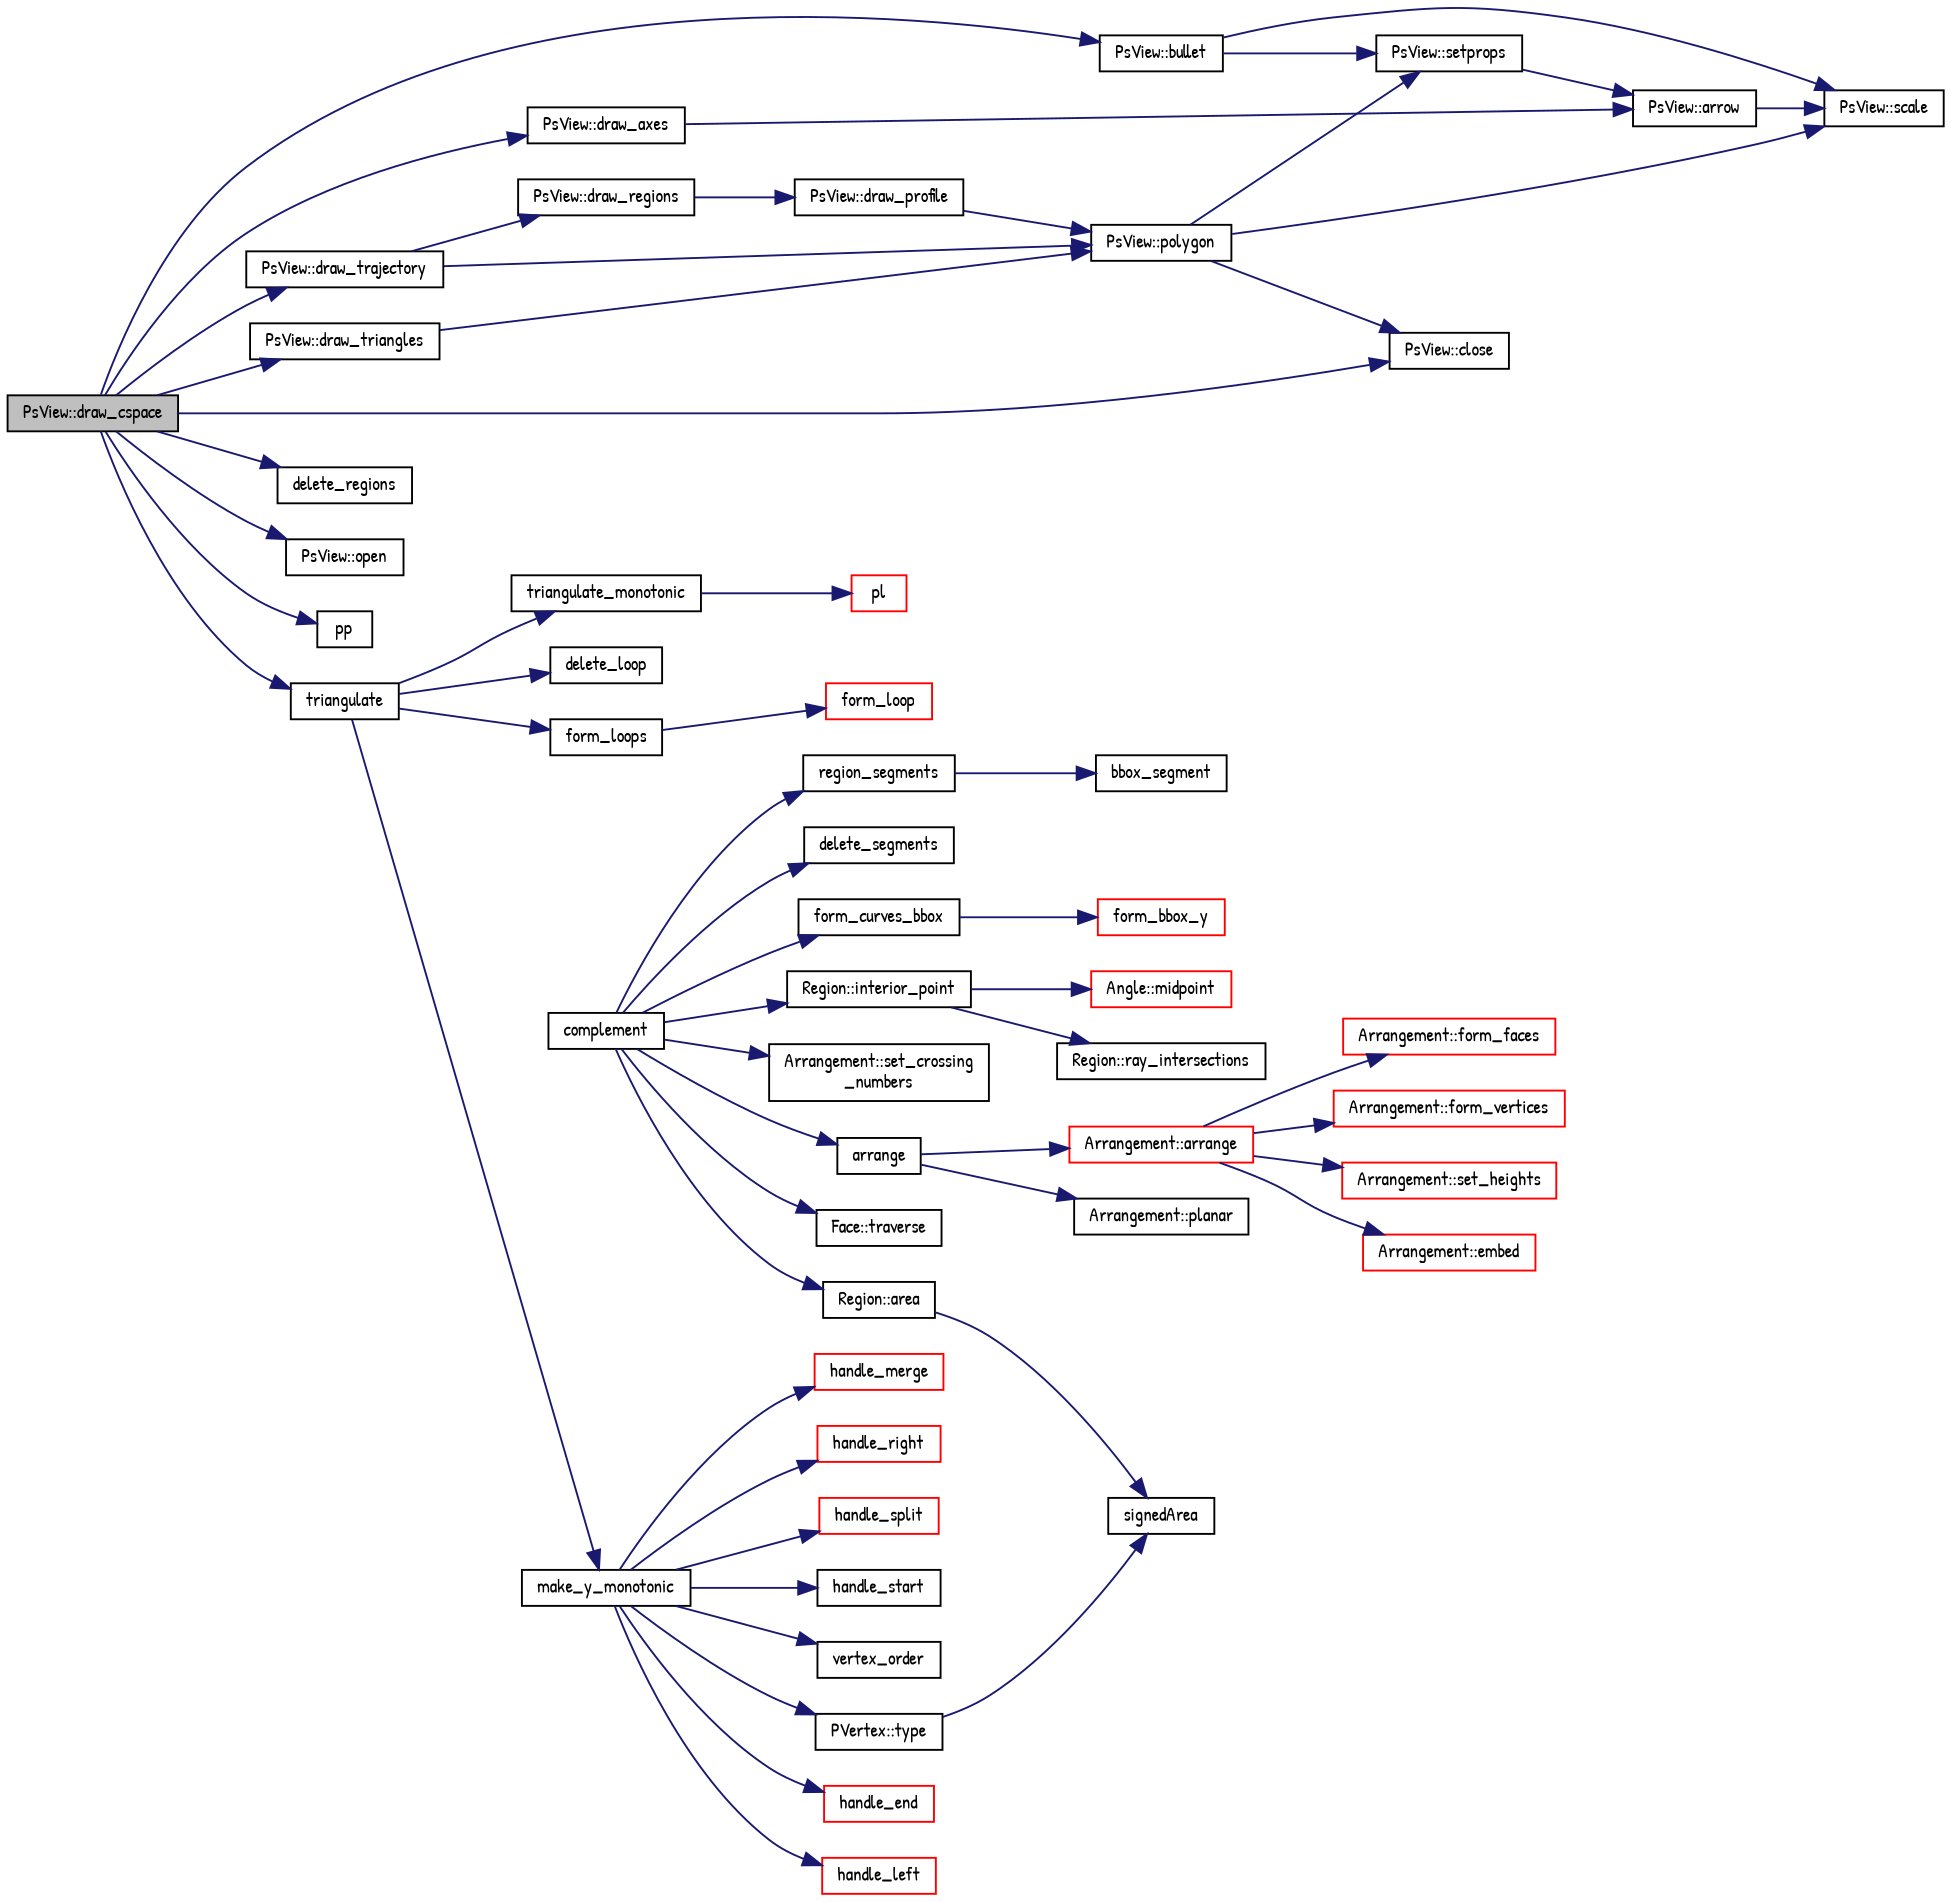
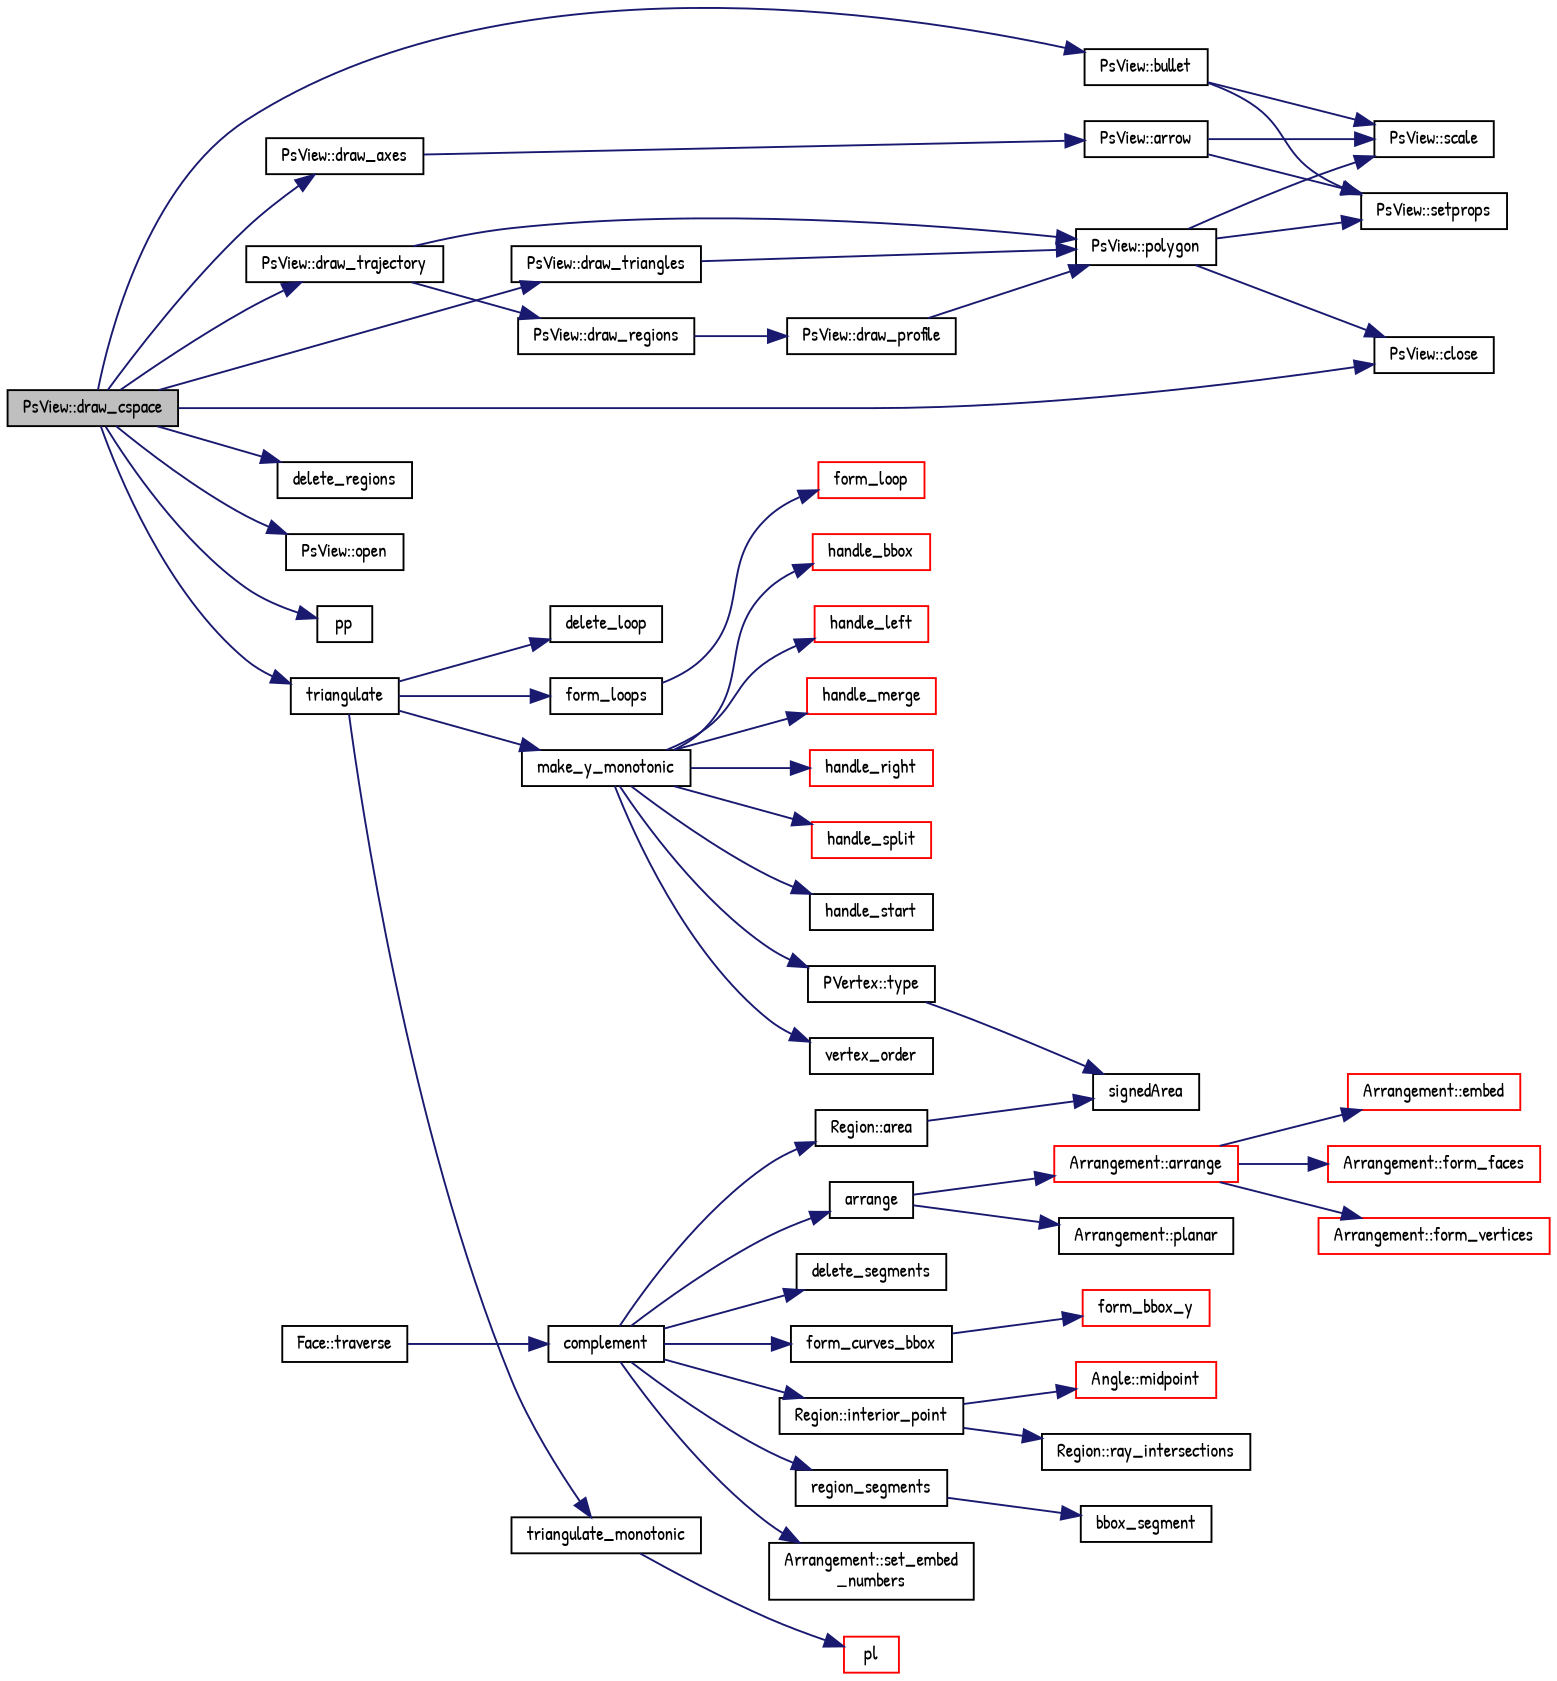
(1568, 80) -> (1275, 171)
(879, 1073) -> (871, 1571)
(701, 1138) -> (468, 1344)
(1449, 1181) -> none
(879, 1804) -> (871, 552)
